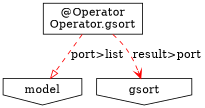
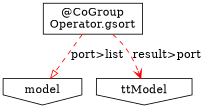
(93, 19) -> (93, 19)
(144, 90) -> (144, 90)
